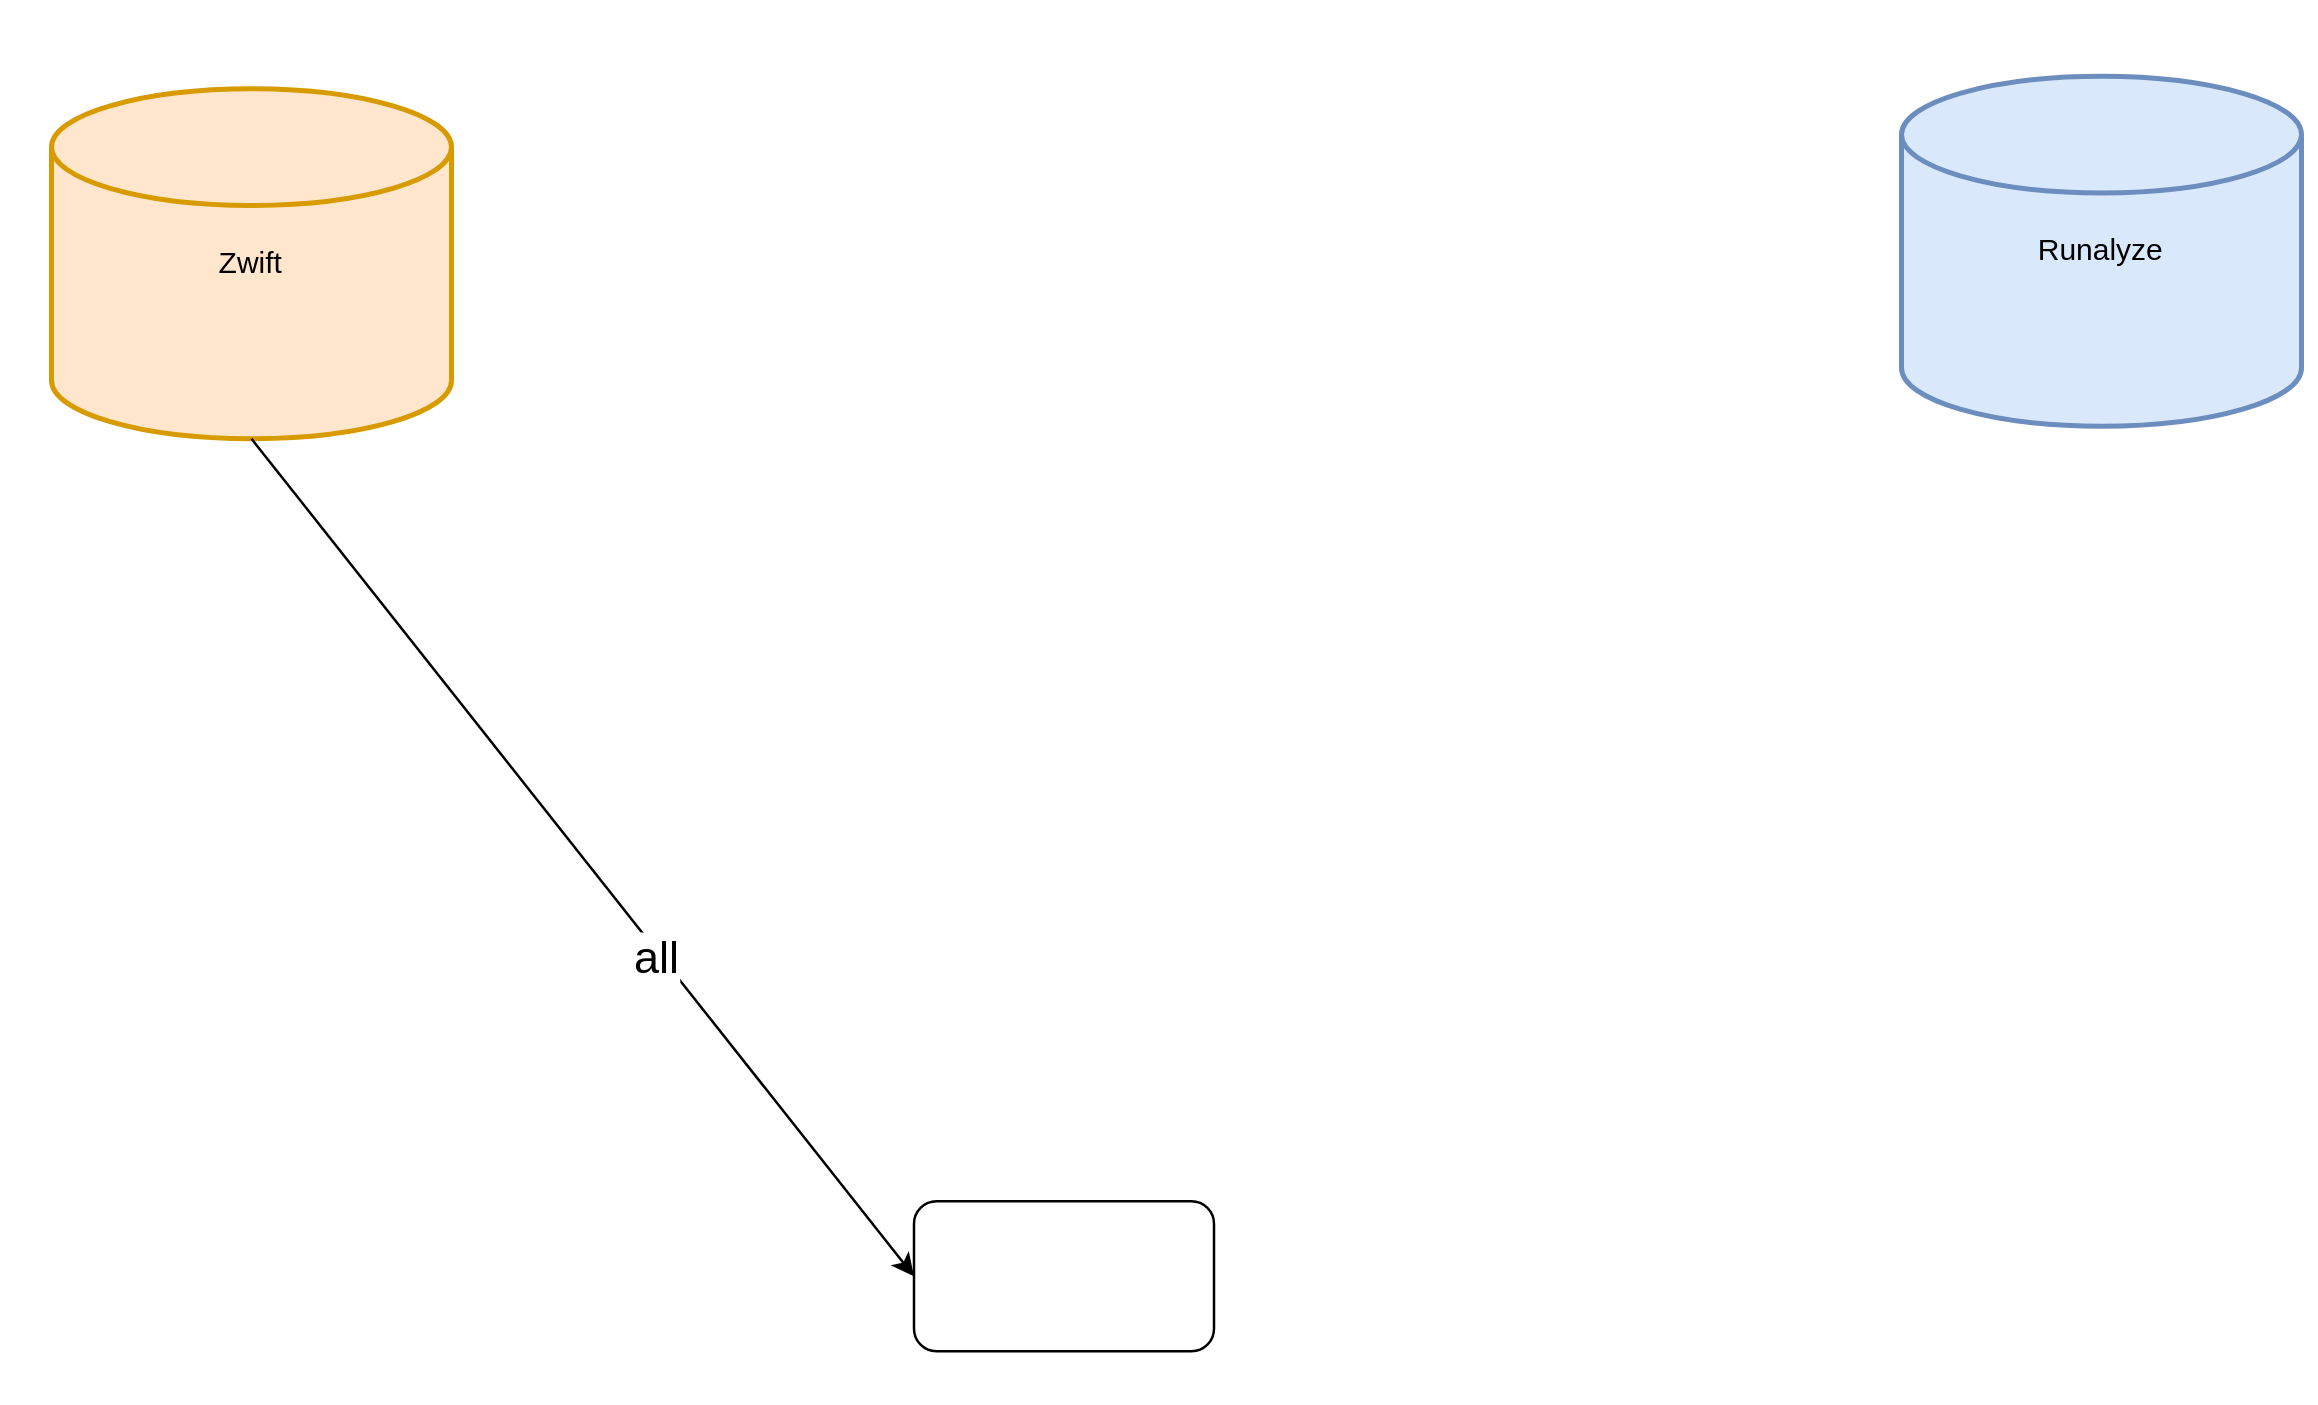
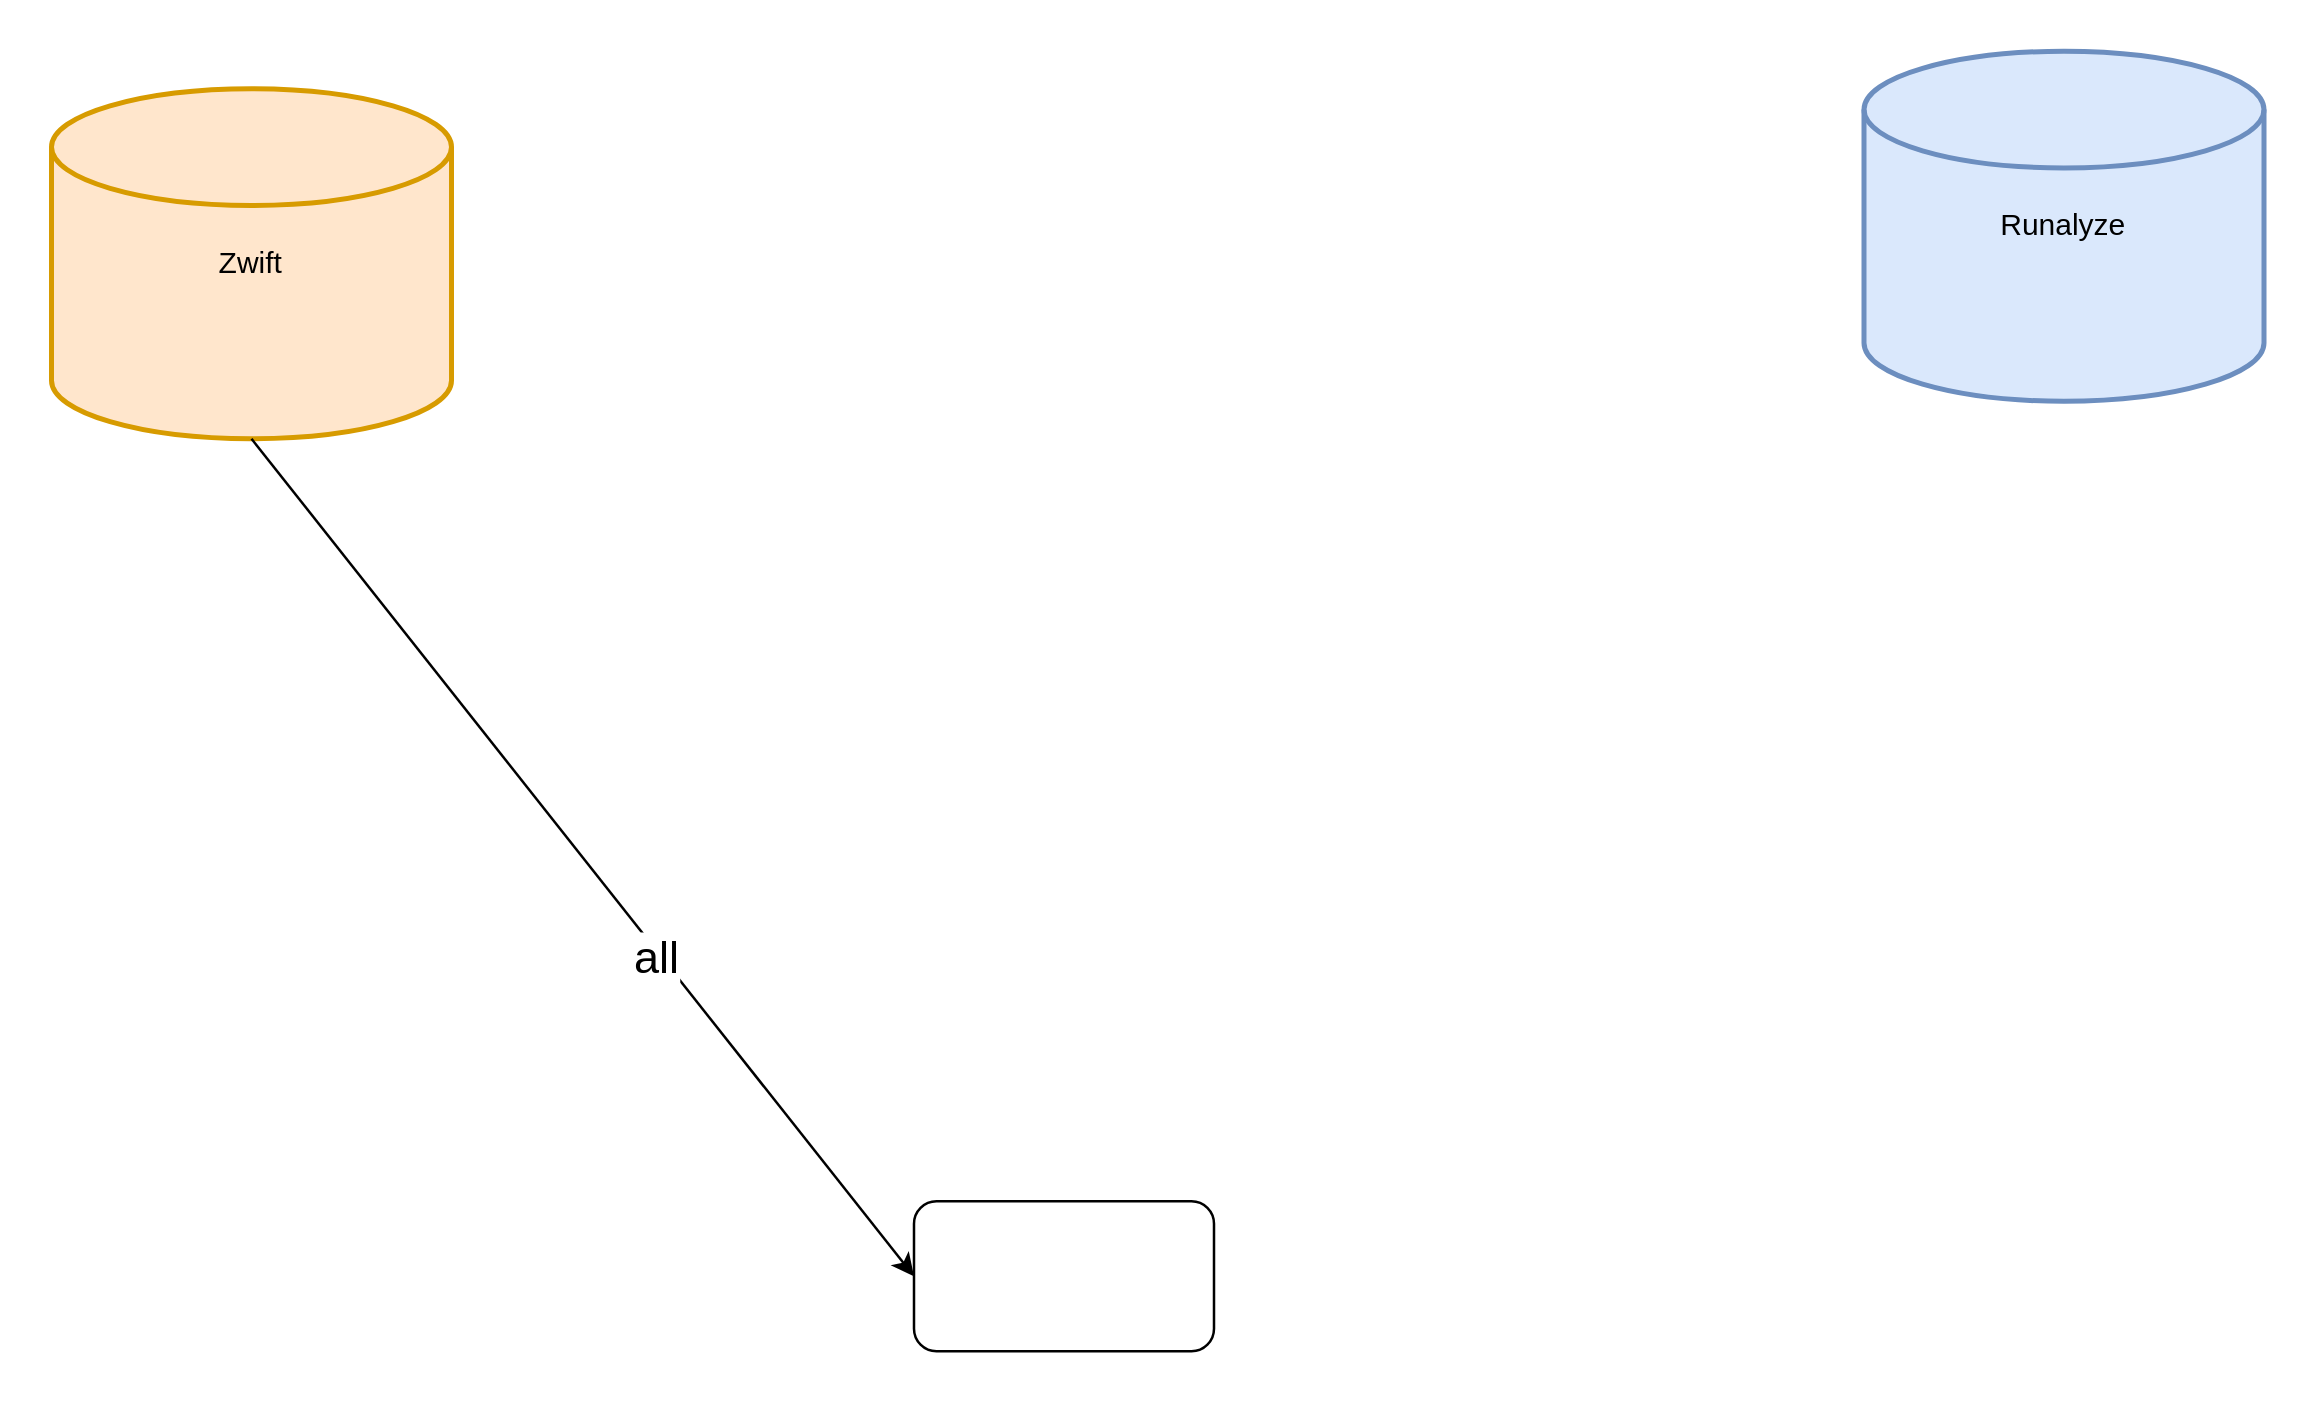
(2101, 251) -> (2064, 226)
